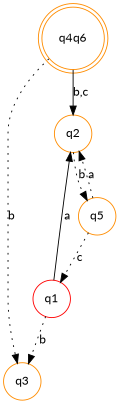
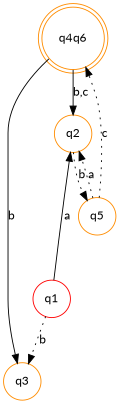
(8, 200) -> (8, 200)
(77, 254) -> (101, 136)
